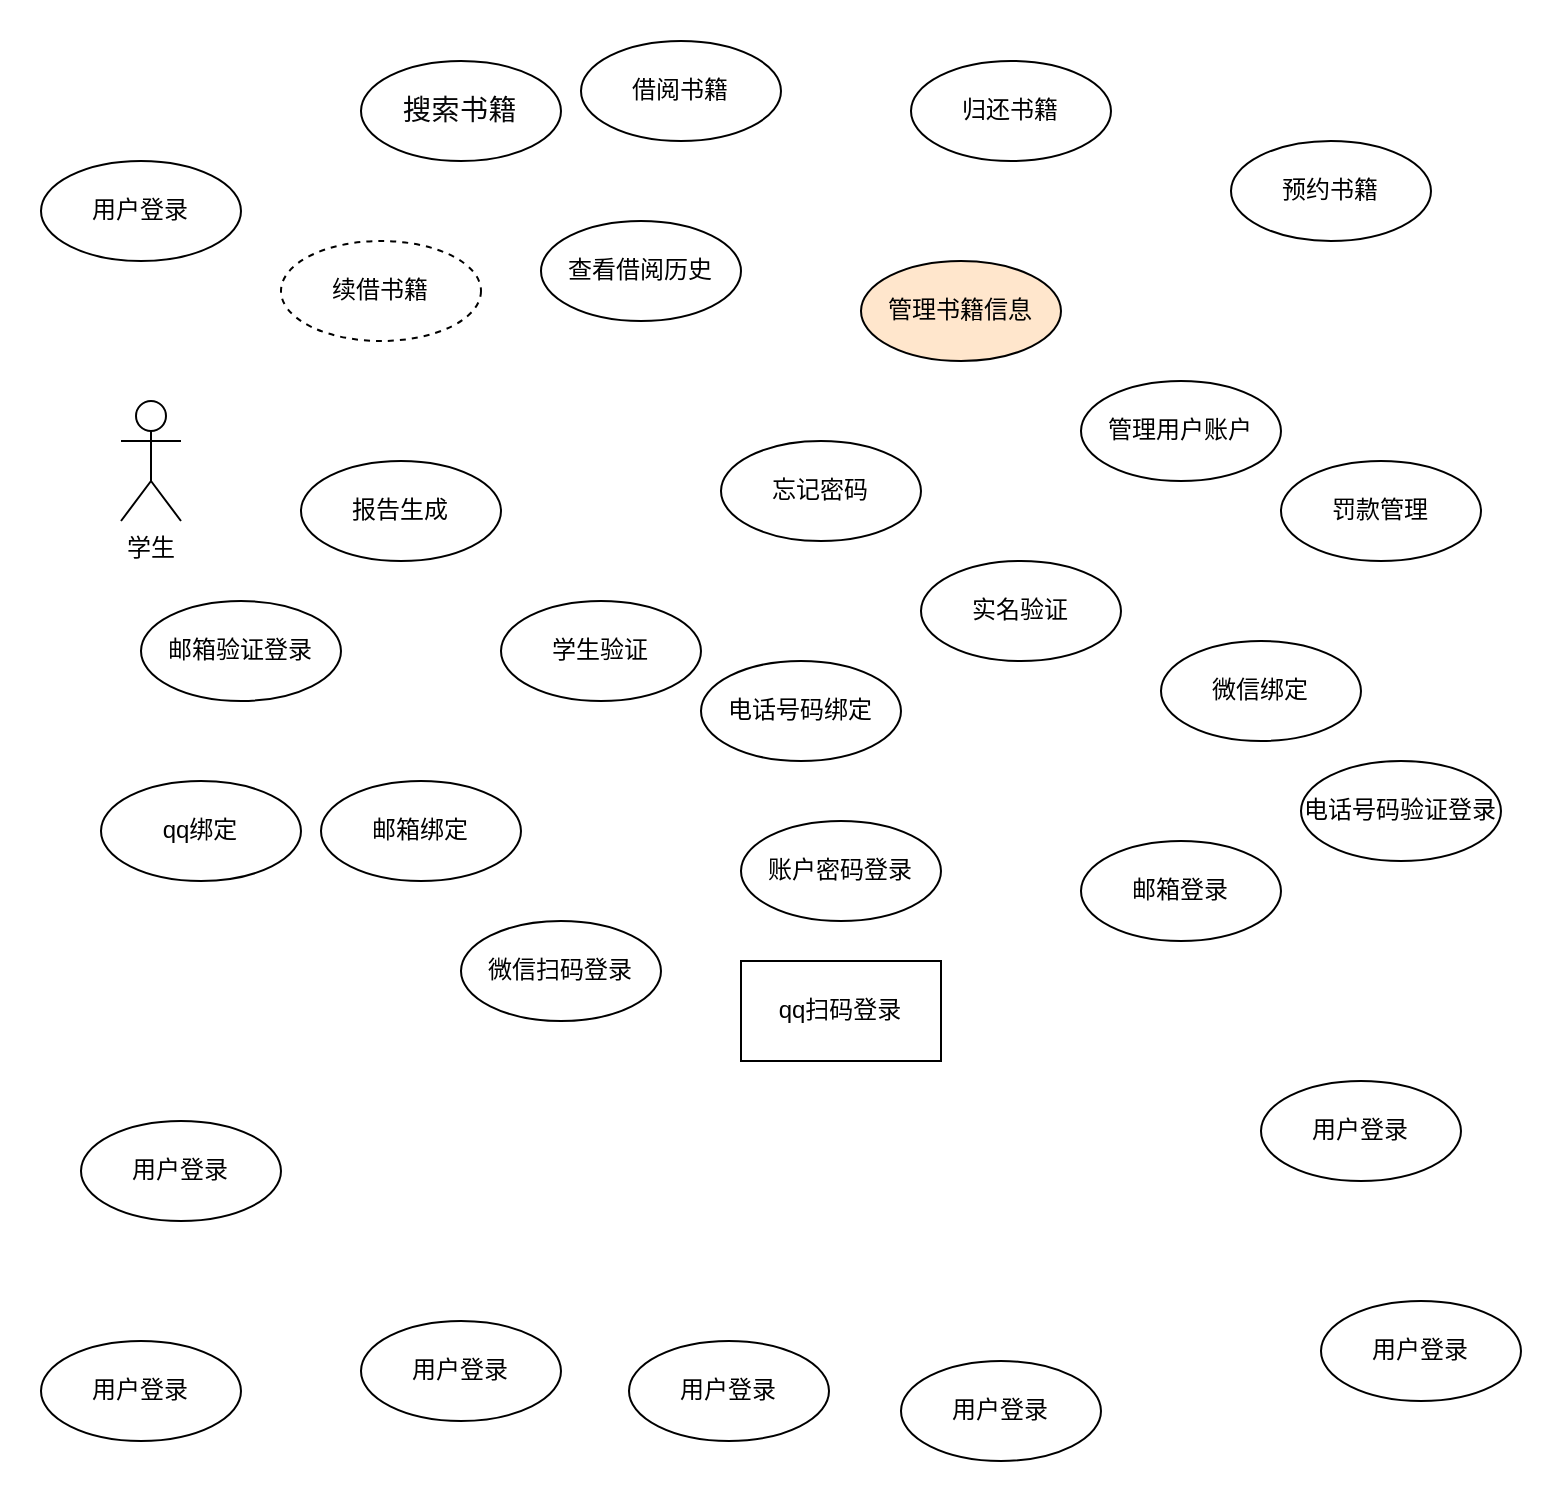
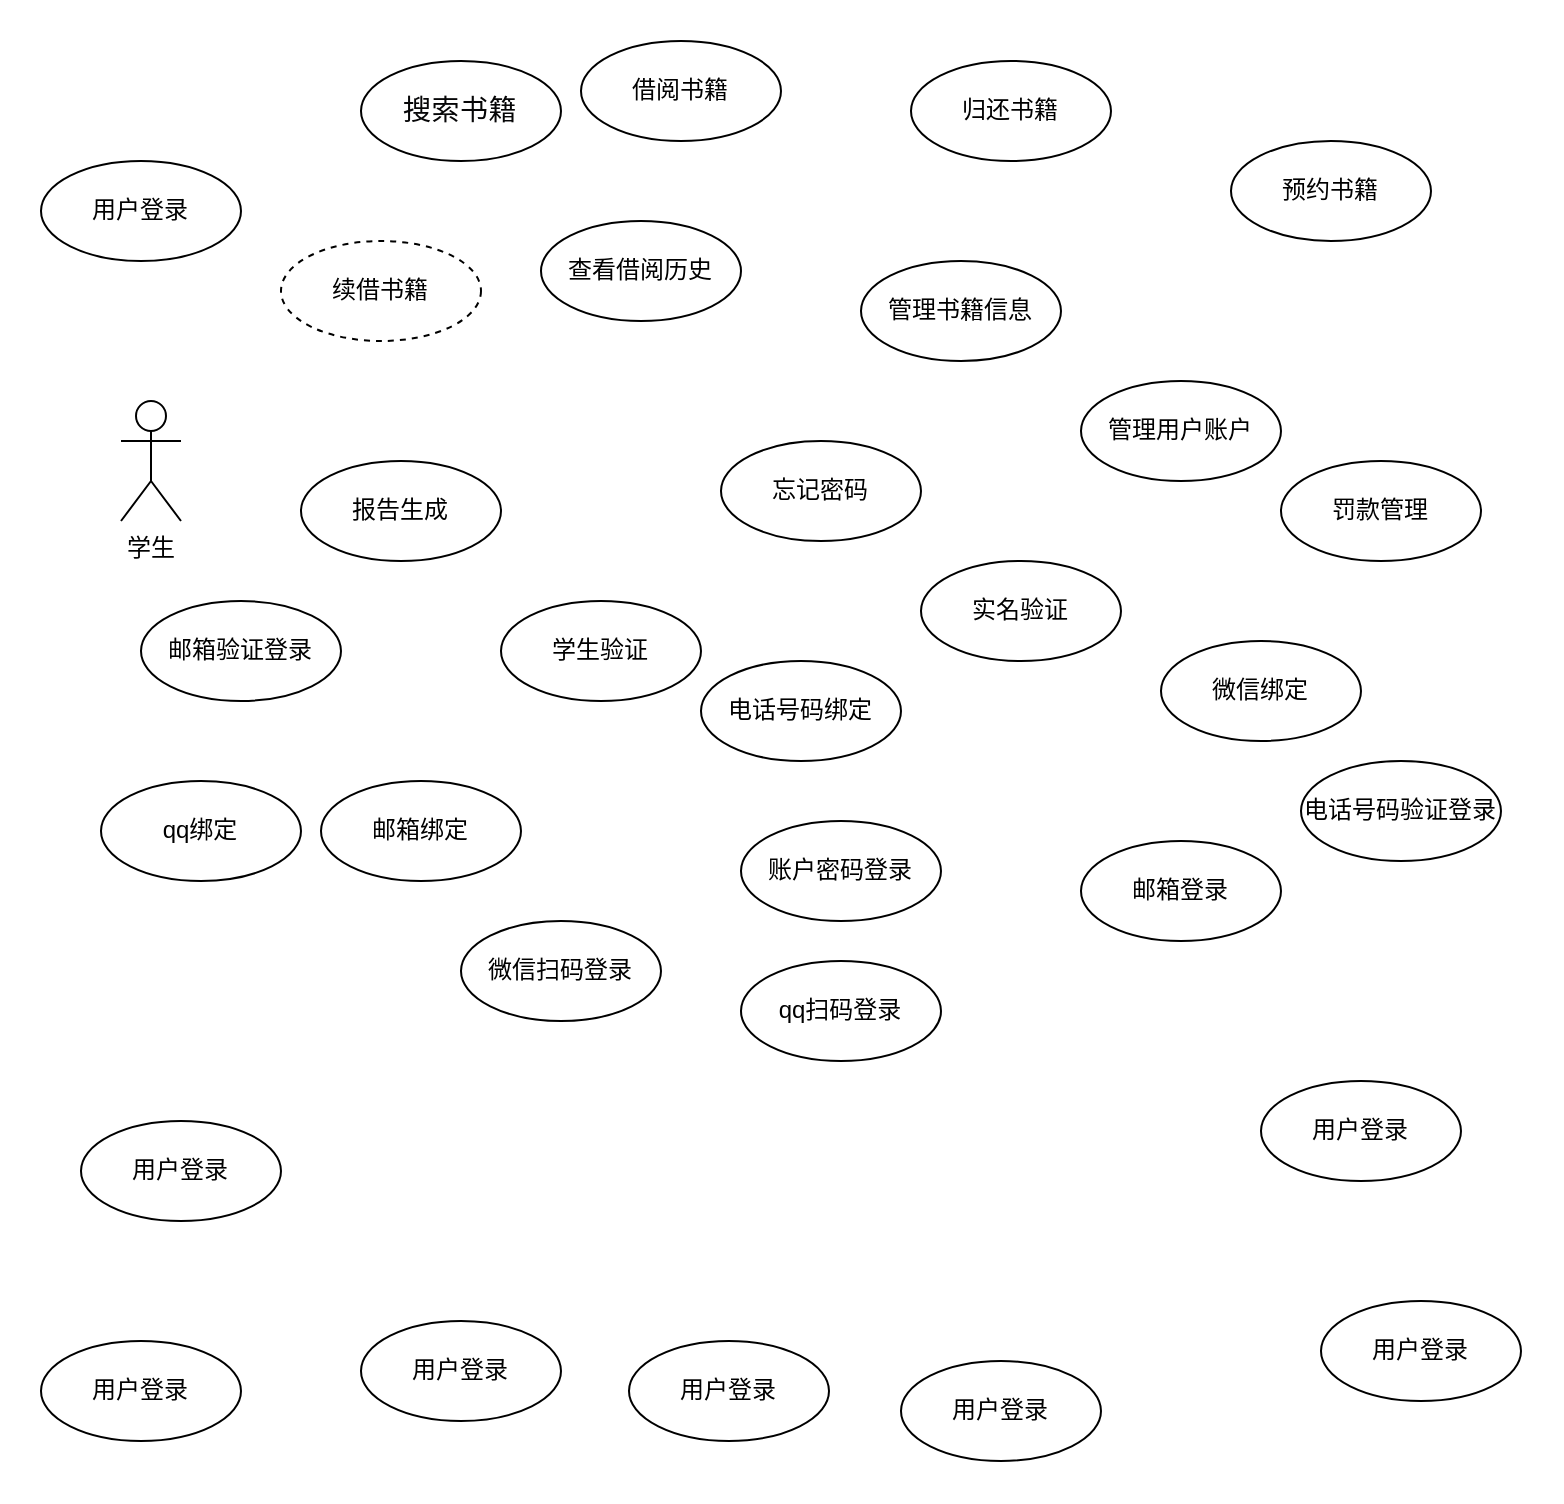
(961, 311) -> (961, 311)
(841, 1011) -> (841, 1011)
